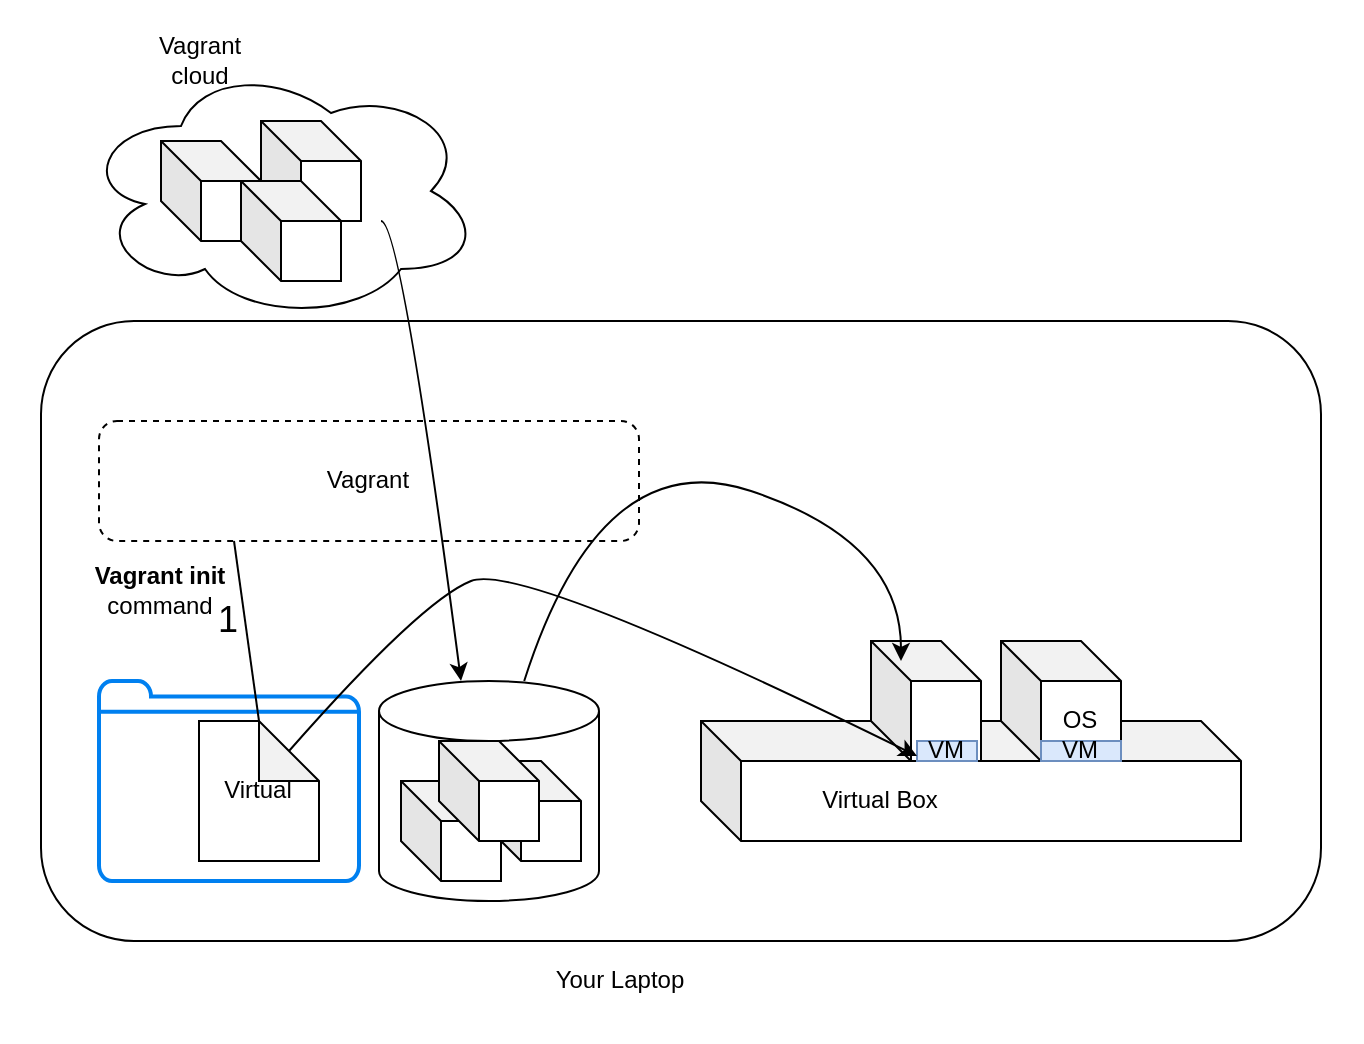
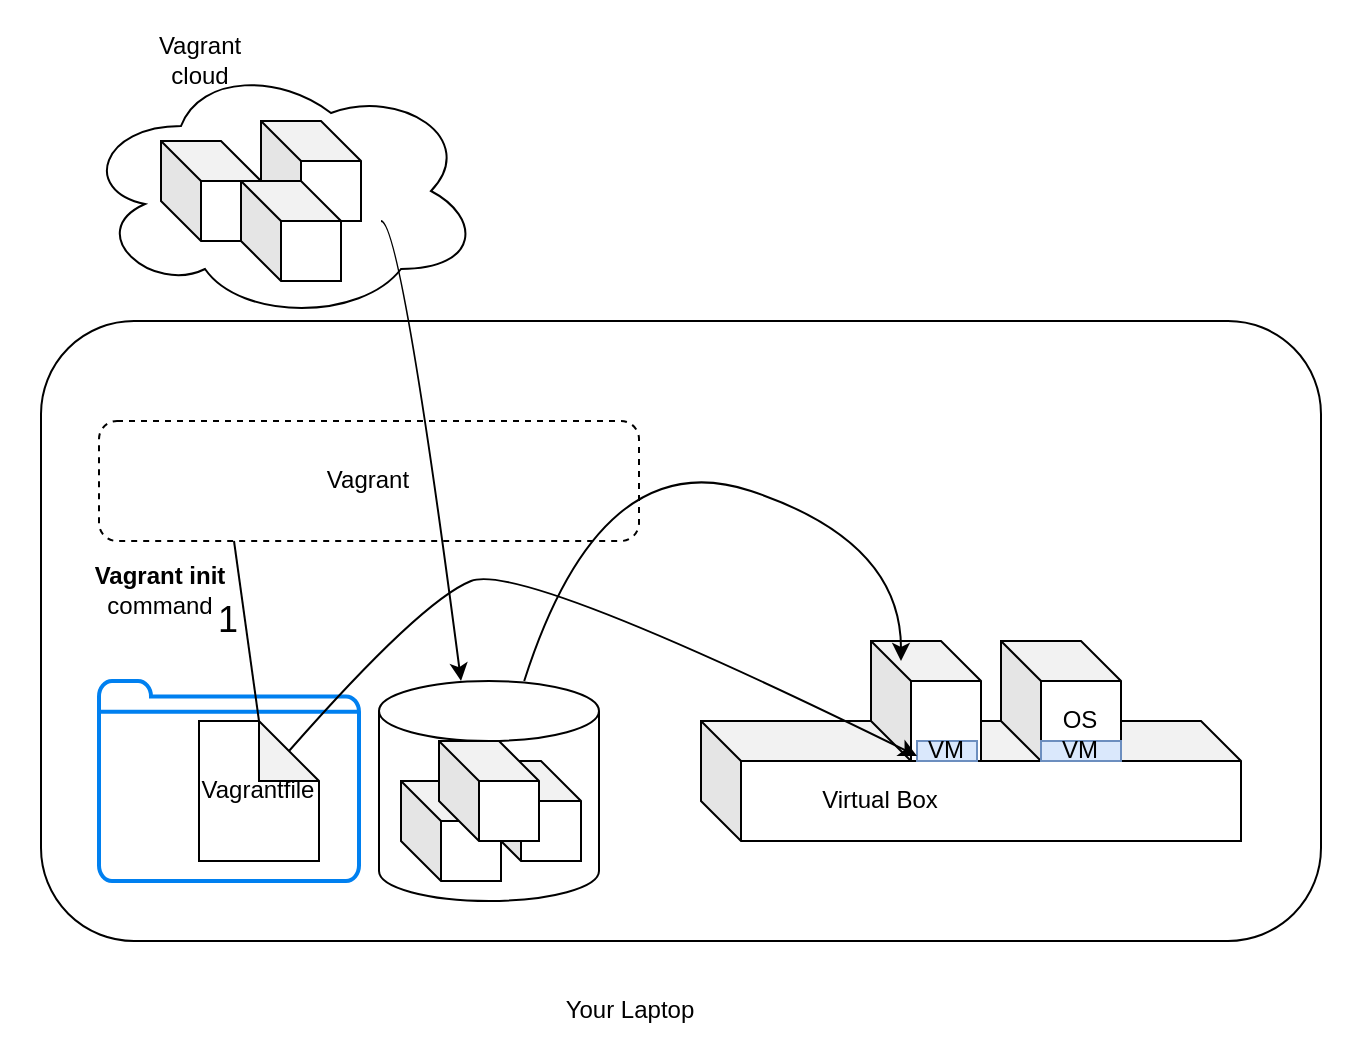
(259, 791) -> (259, 791)
(621, 981) -> (631, 1011)
